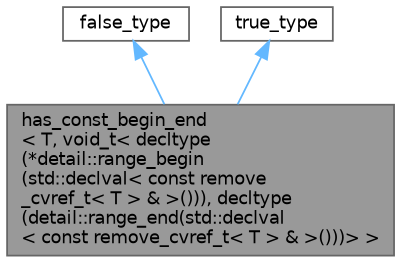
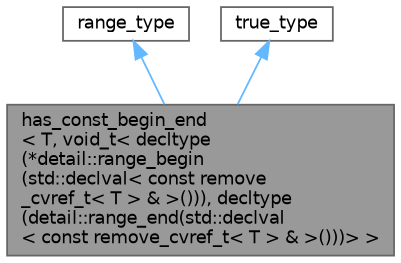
(126, 24) -> (126, 24)
